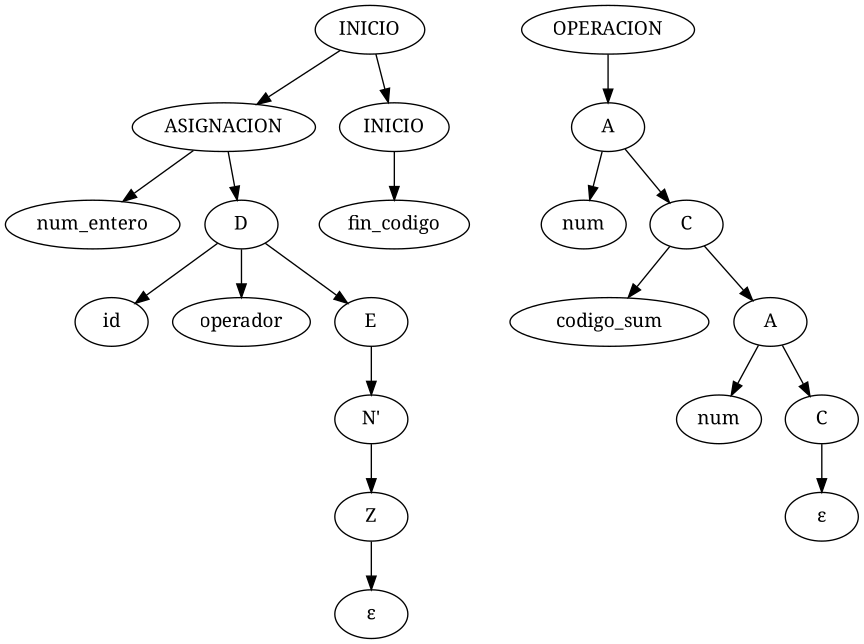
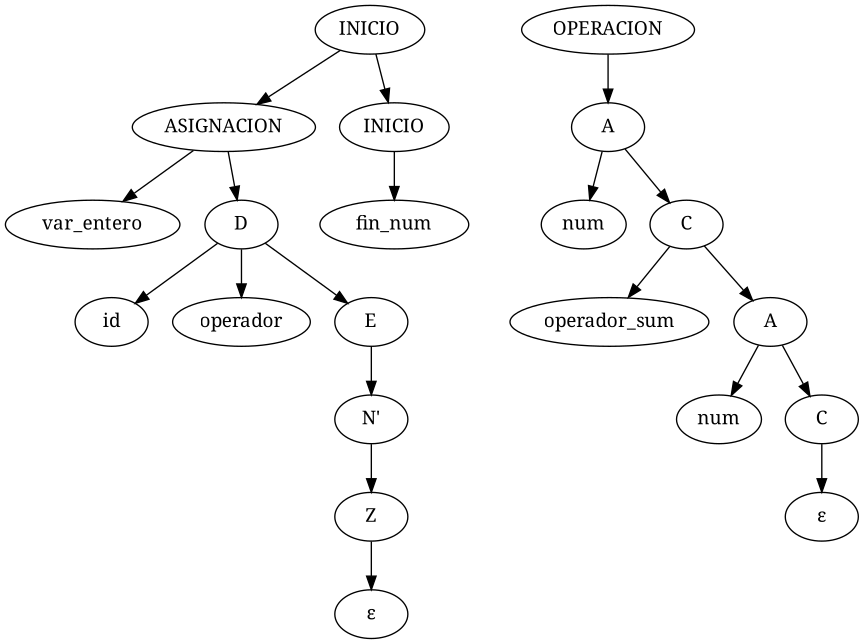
(93, 225) -> (93, 225)
(394, 225) -> (394, 225)
(609, 322) -> (609, 322)
